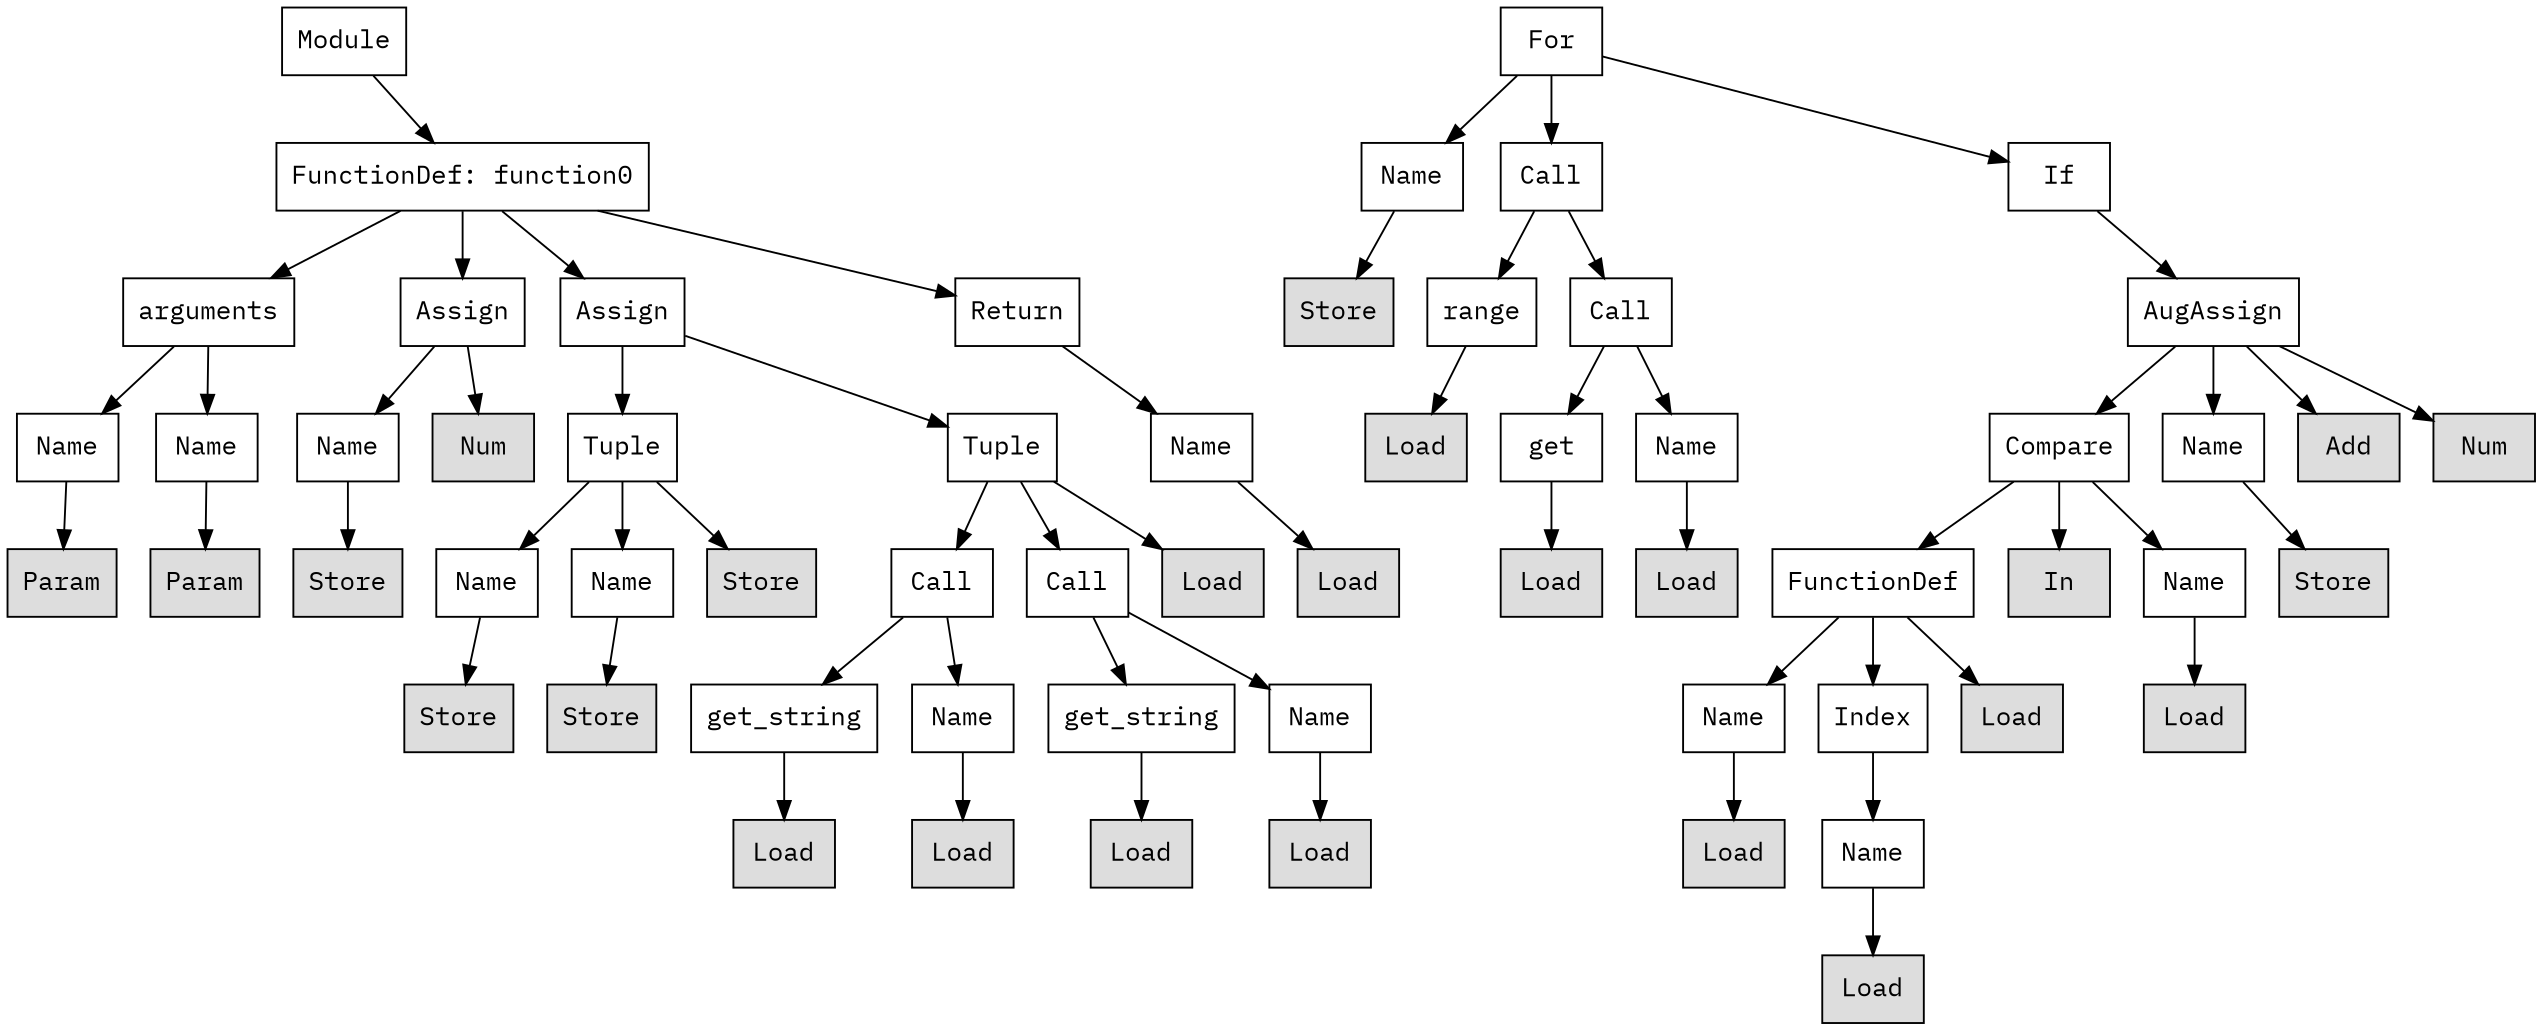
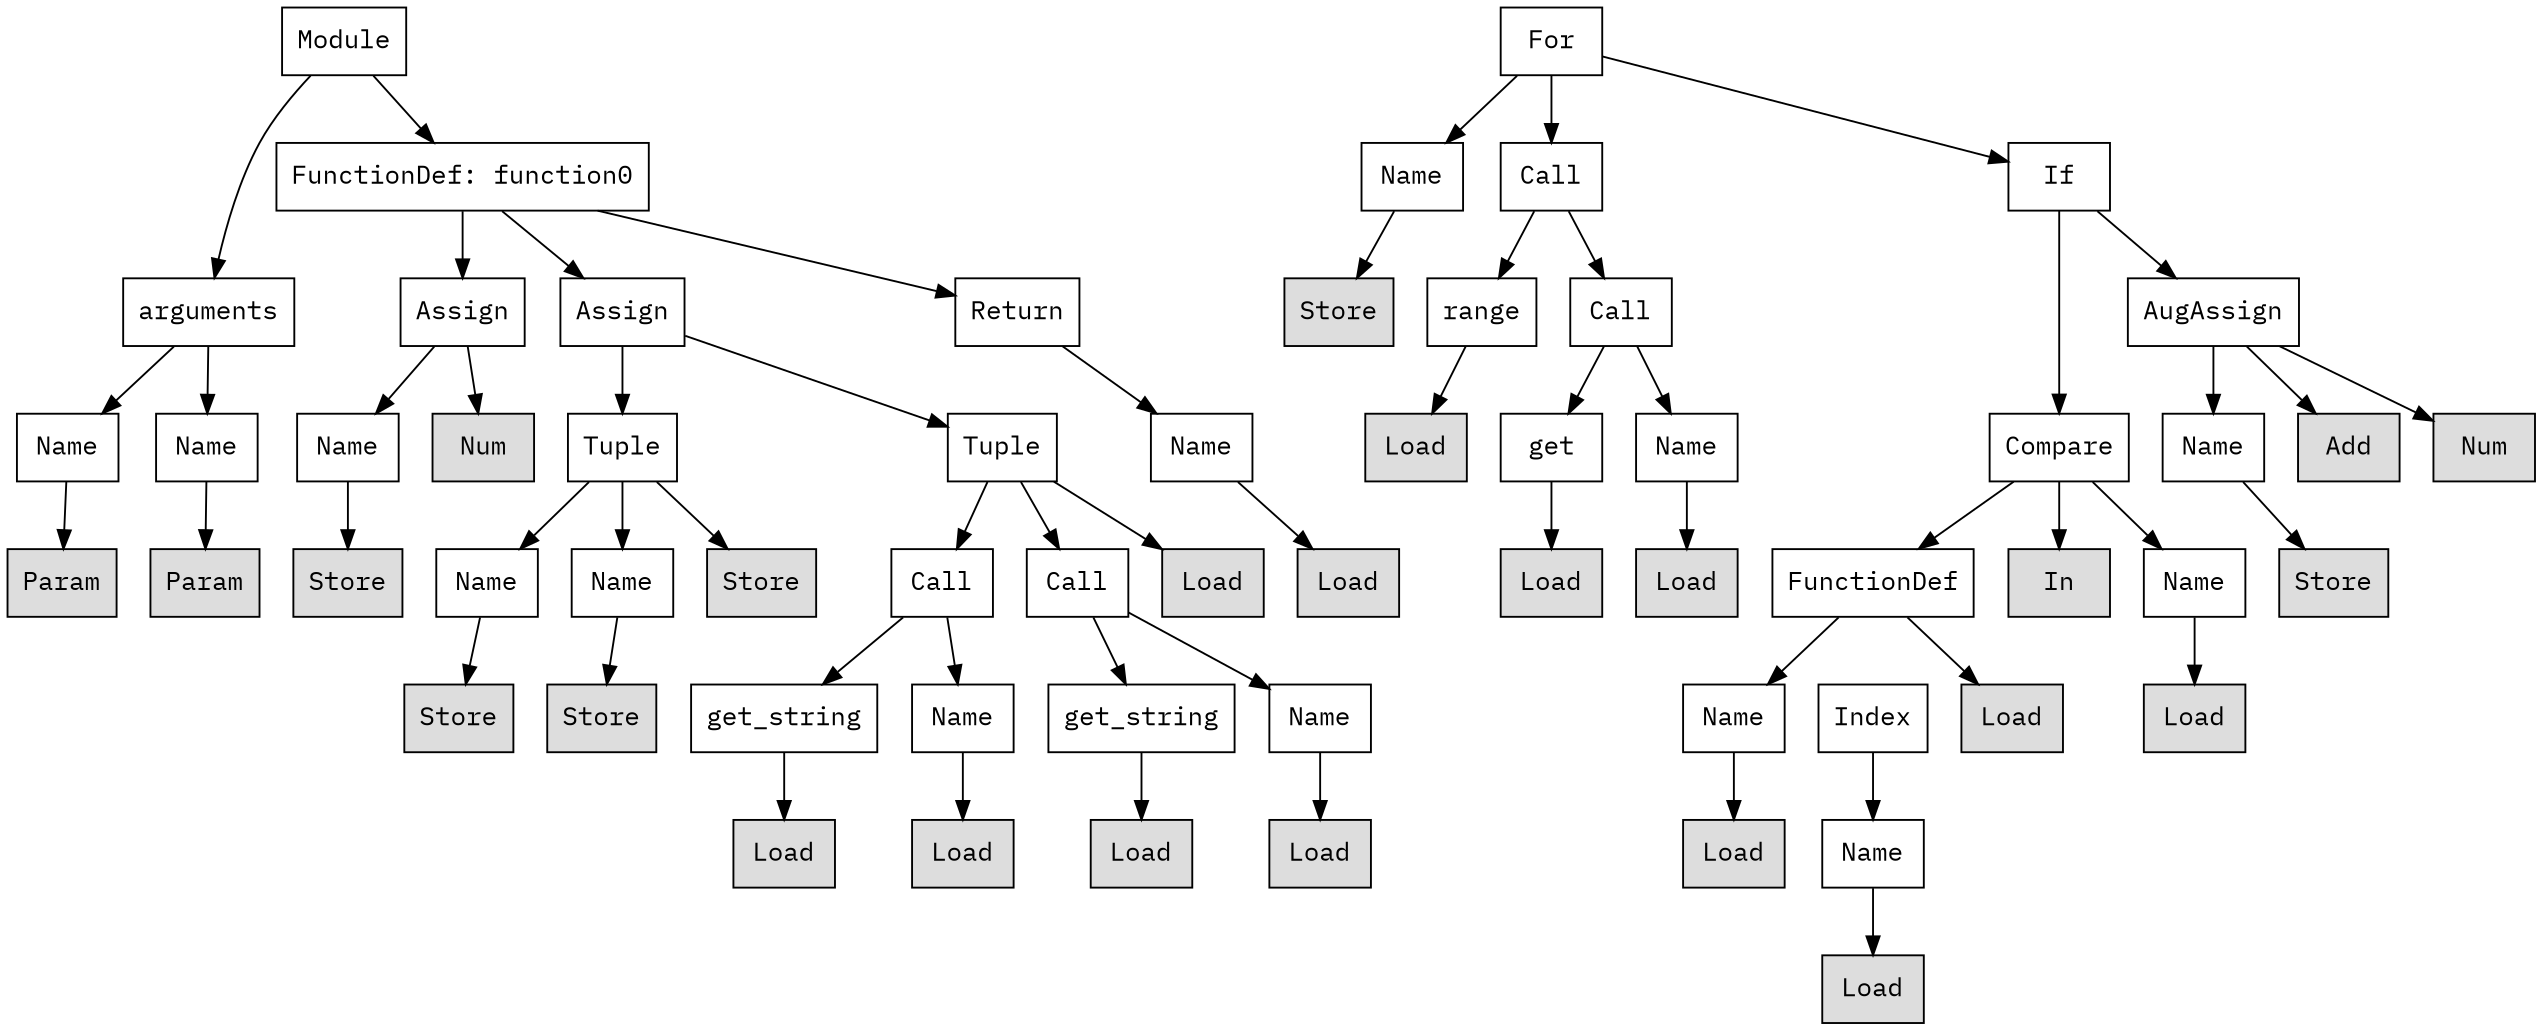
(344, 240) -> (251, 160)
(2143, 374) -> (2059, 303)
(1873, 641) -> none
